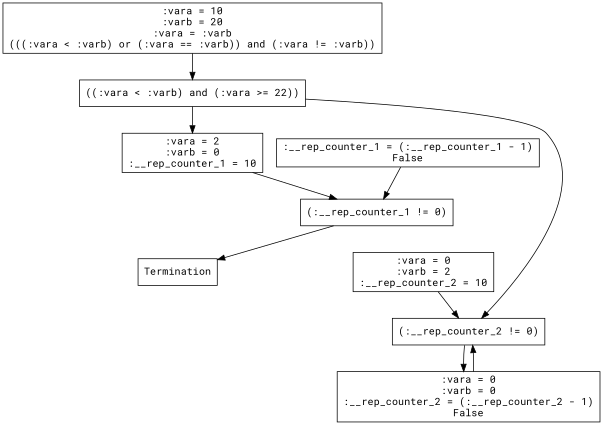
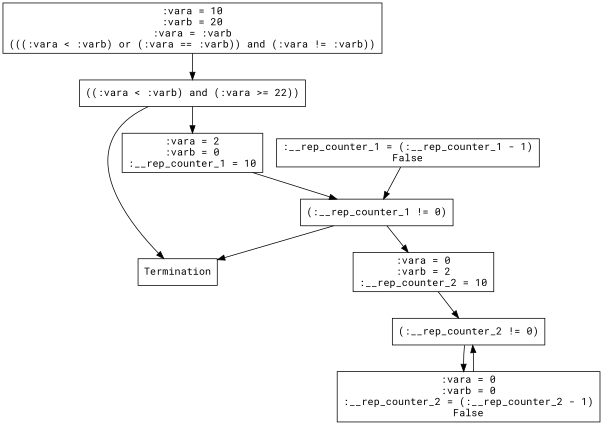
(529, 125) -> (111, 179)
none -> (395, 236)
